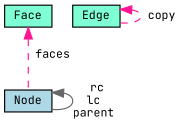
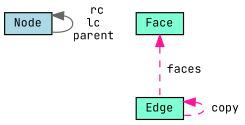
(28, 64) -> (160, 72)
